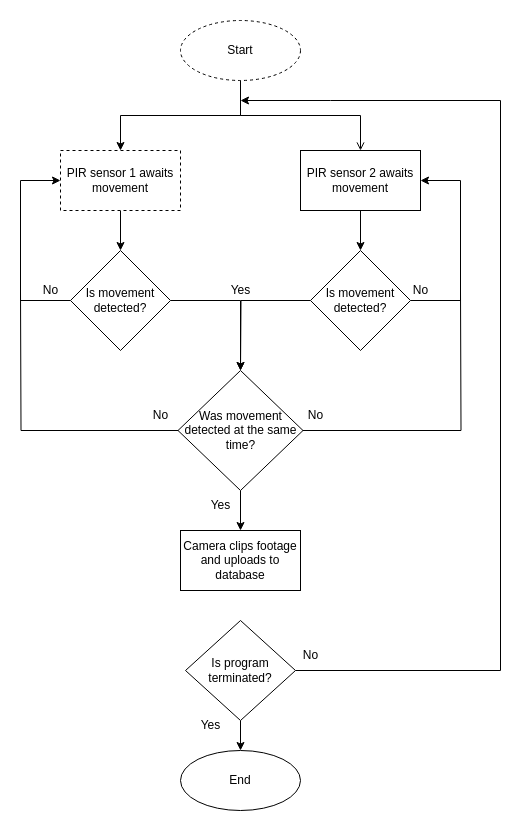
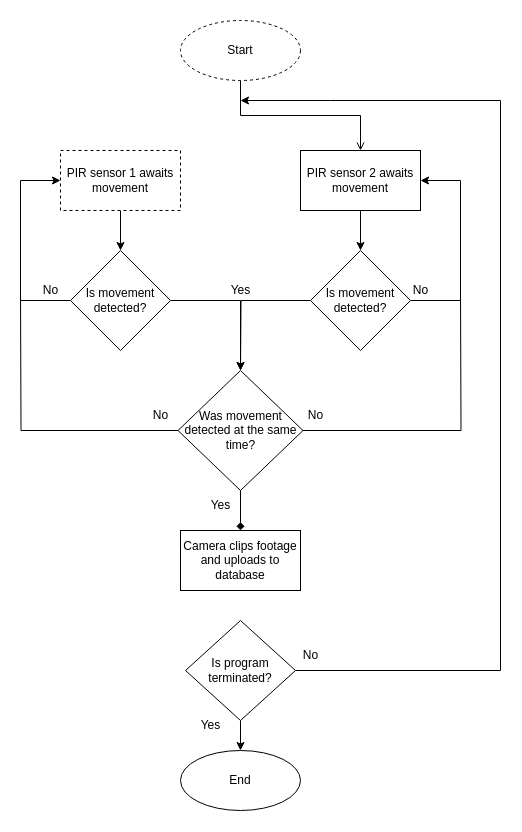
(166, 116) -> none
(241, 522) -> (241, 522)
